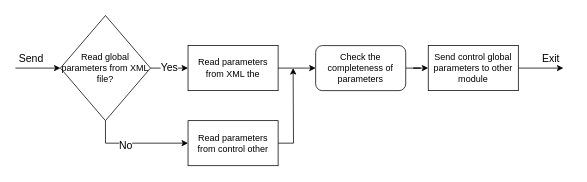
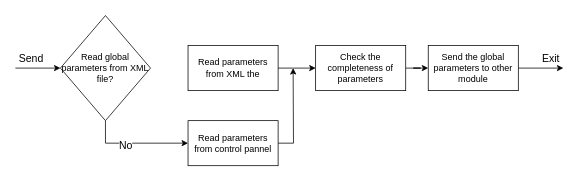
(172, 68) -> none
(360, 68) -> (360, 68)
(473, 68) -> (473, 68)
(233, 143) -> (233, 143)
